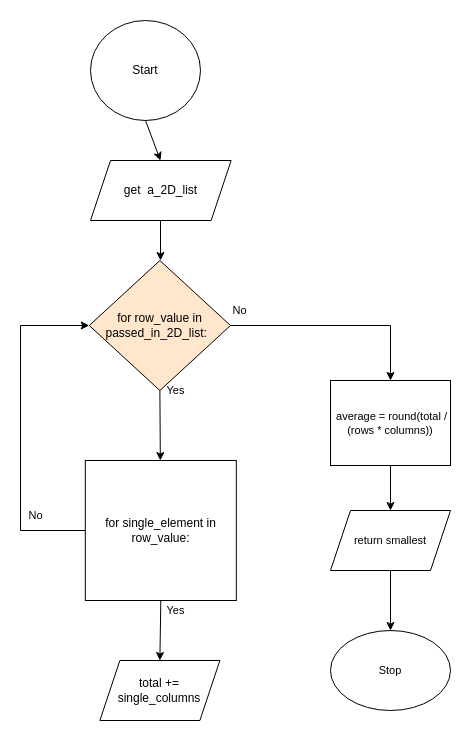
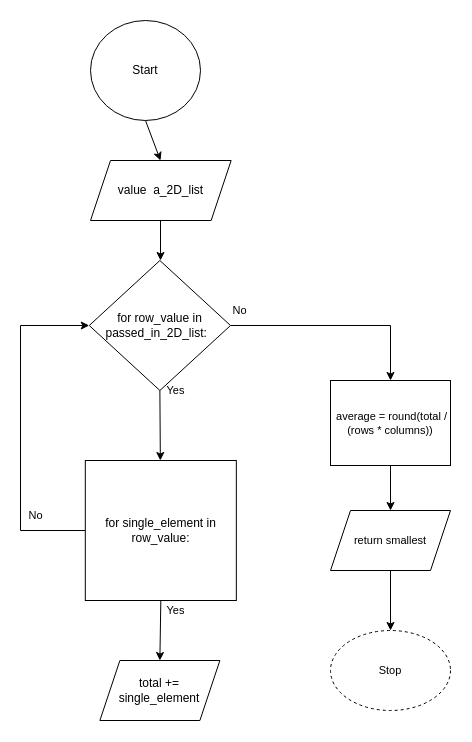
(161, 191) -> (161, 191)
(160, 326) -> (160, 326)
(391, 671) -> (391, 671)
(160, 691) -> (160, 691)
